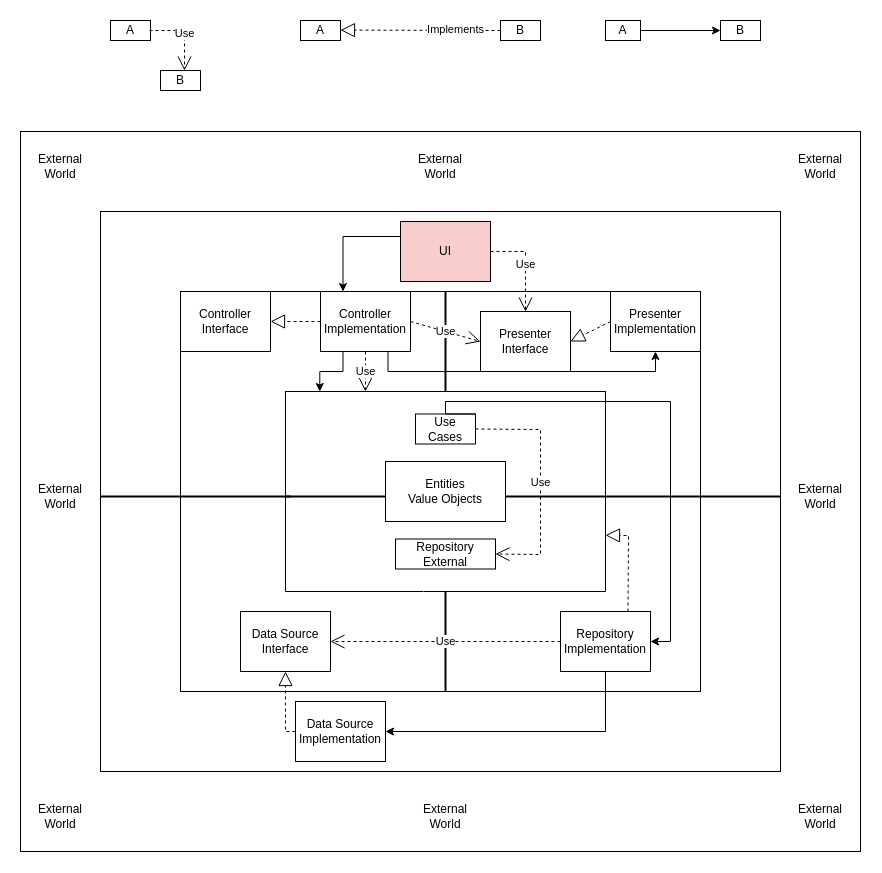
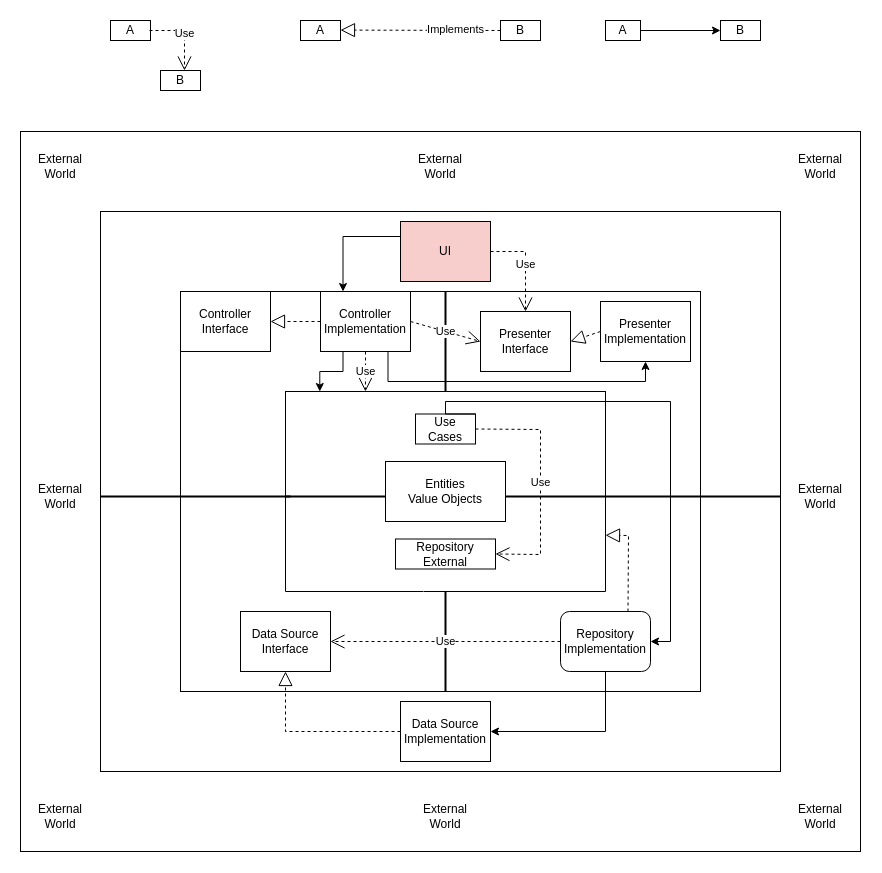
(656, 322) -> (646, 332)
(606, 642) -> (606, 642)
(341, 732) -> (446, 732)
